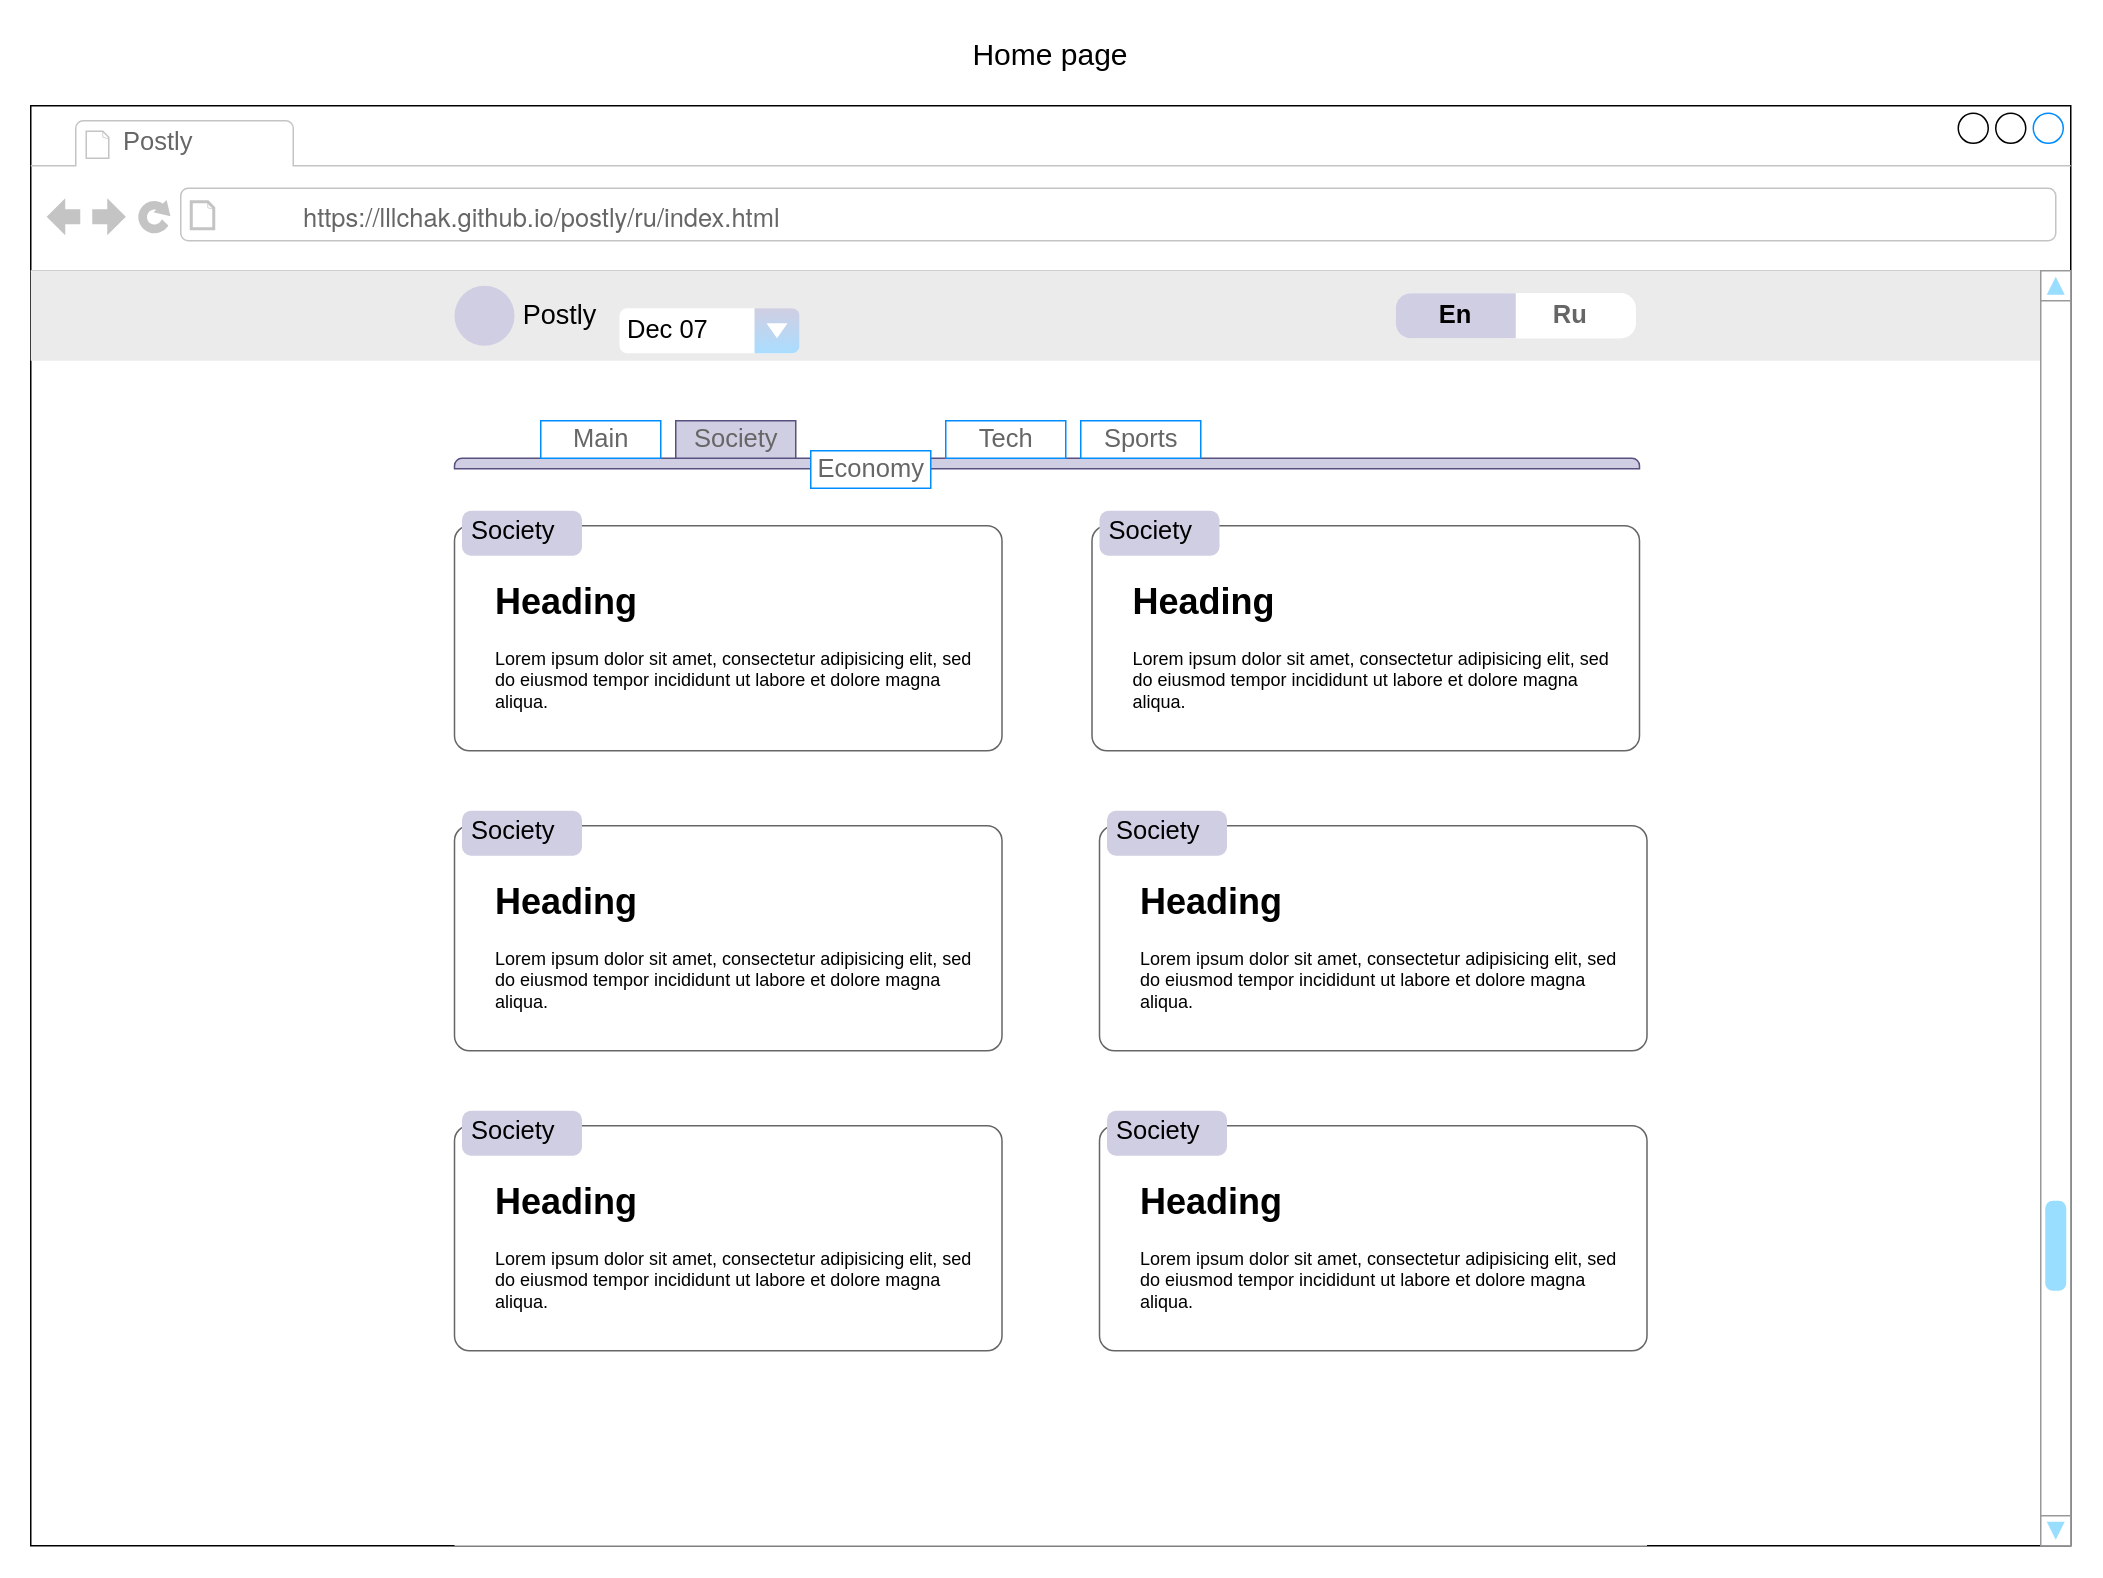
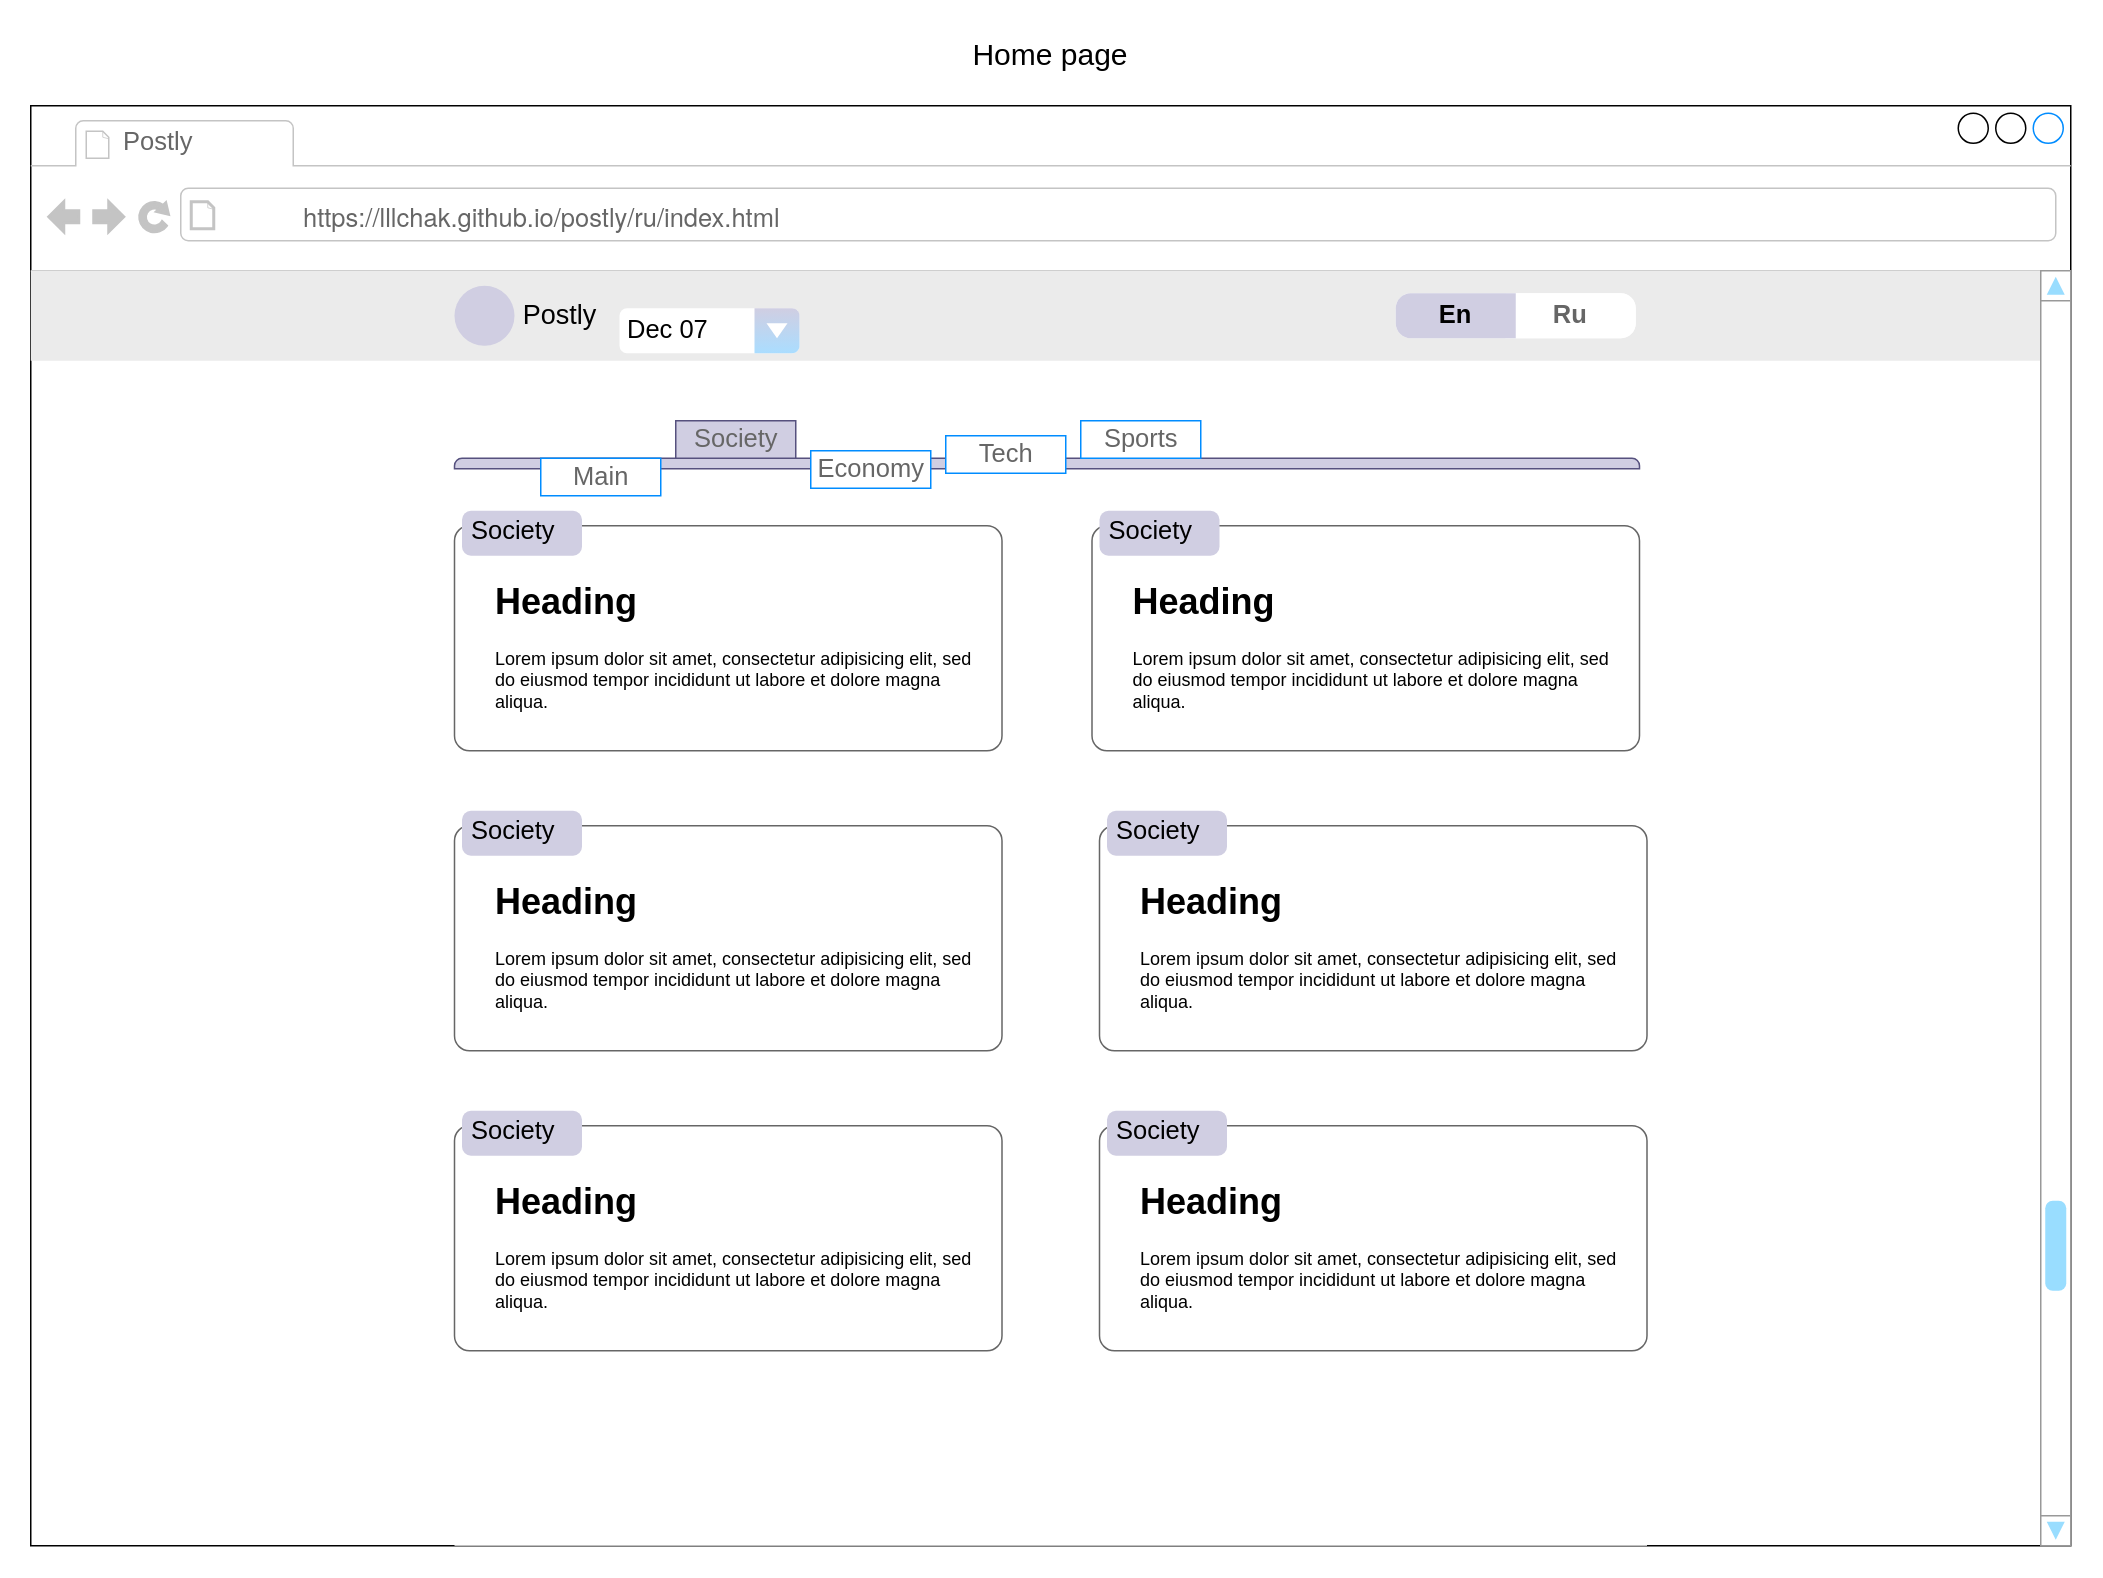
(601, 440) -> (601, 477)
(1006, 440) -> (1006, 455)
